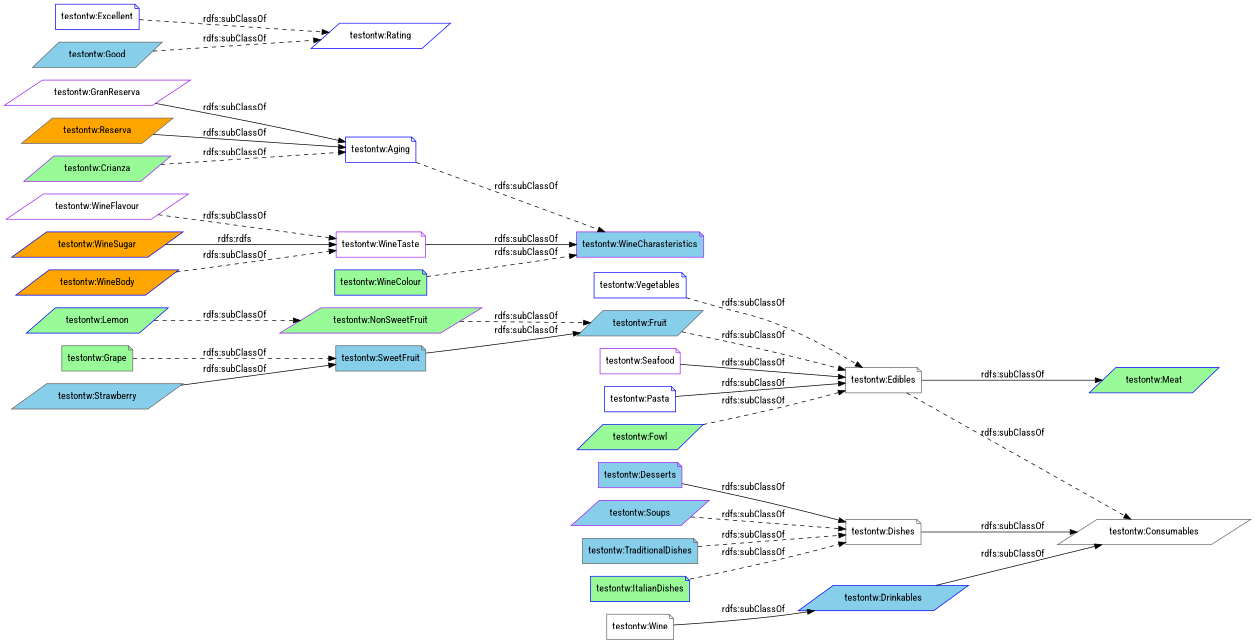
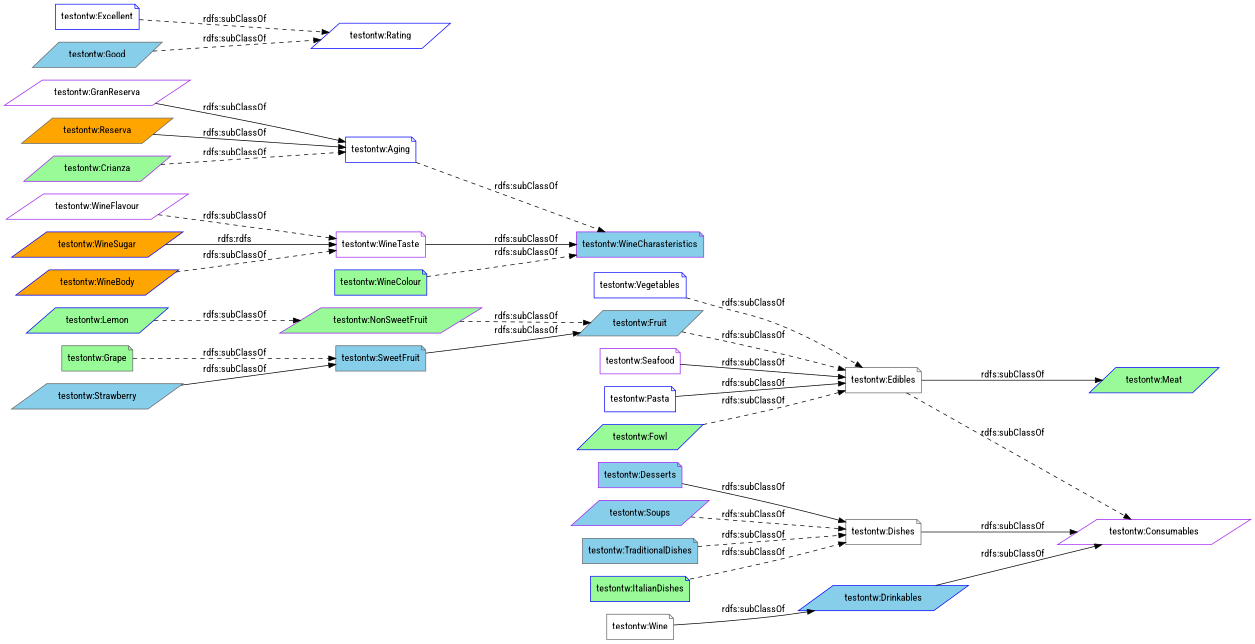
(1154, 532) -> (1154, 532)
